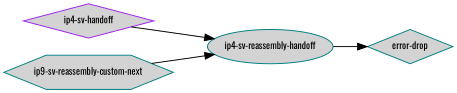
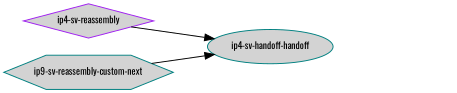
(89, 21) -> (89, 21)
(270, 47) -> (270, 47)
(410, 47) -> none
